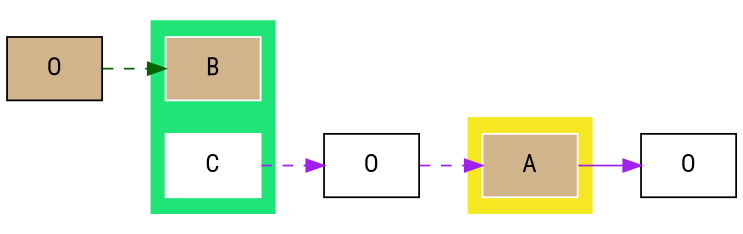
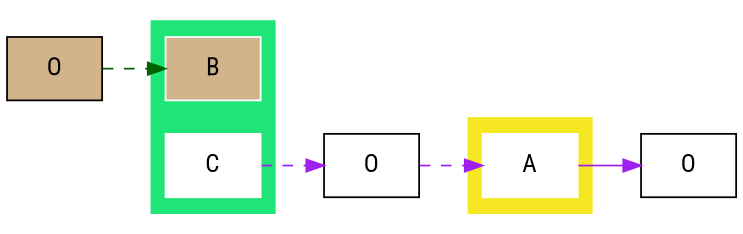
(530, 166) -> (530, 166)
